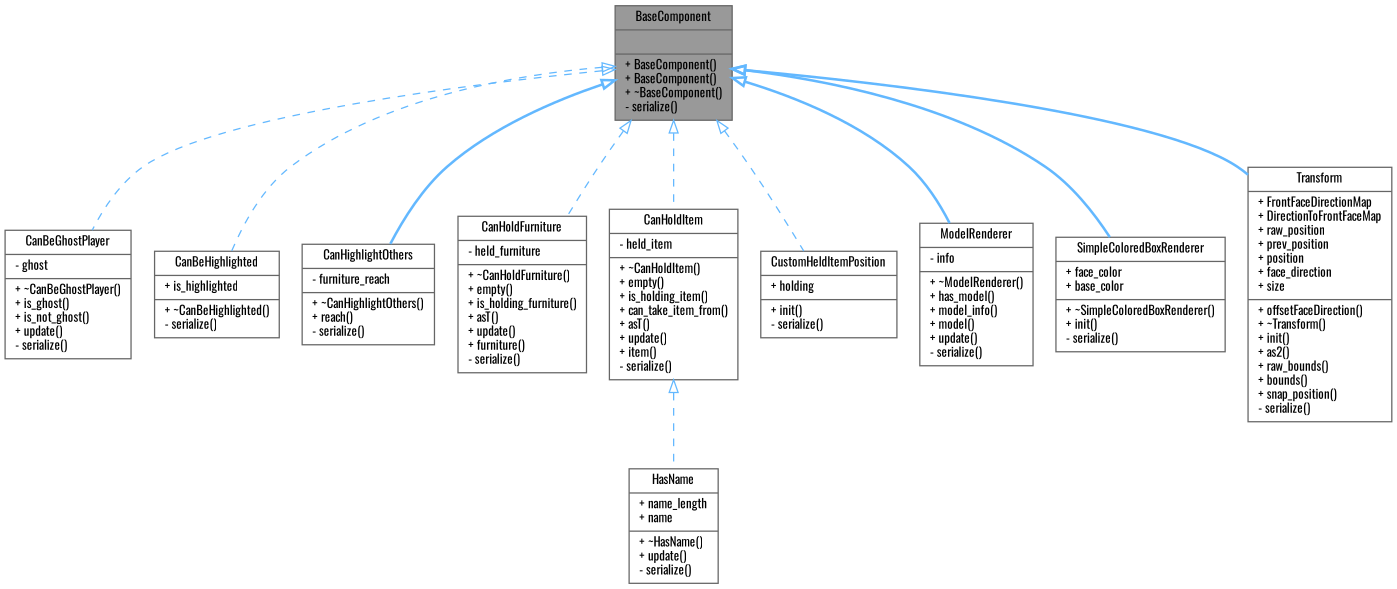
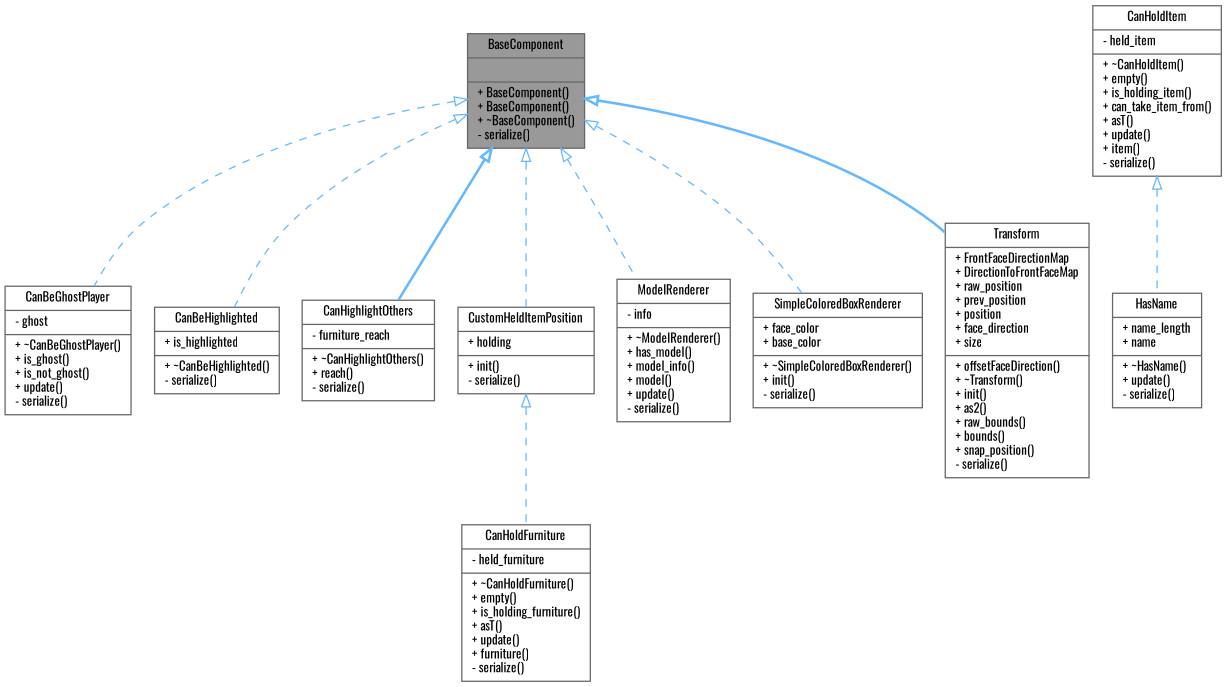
(946, 117) -> (710, 197)
(862, 132) -> (603, 219)
(674, 171) -> none
(594, 173) -> (526, 466)
